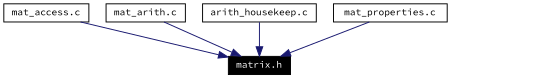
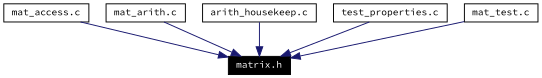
(390, 13) -> (390, 13)
none -> (501, 13)
